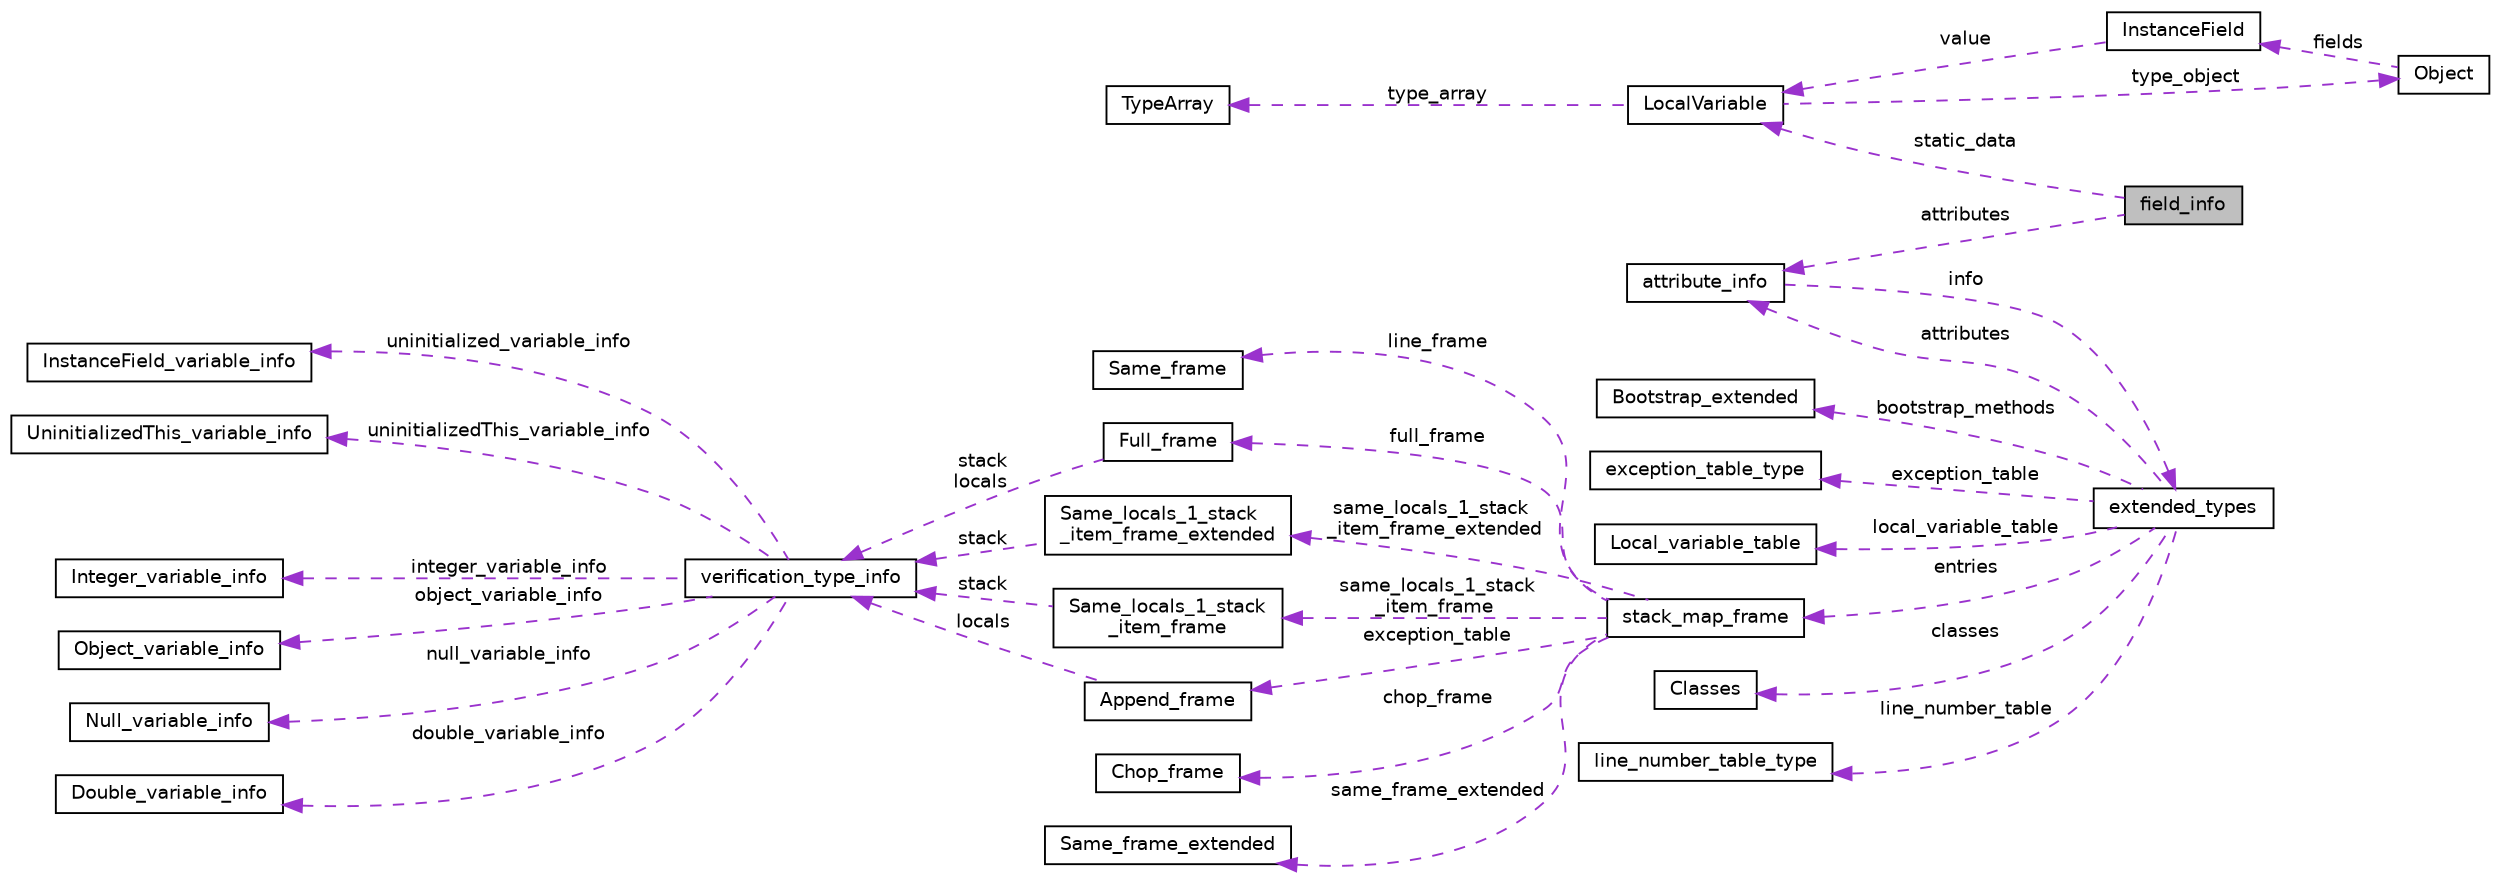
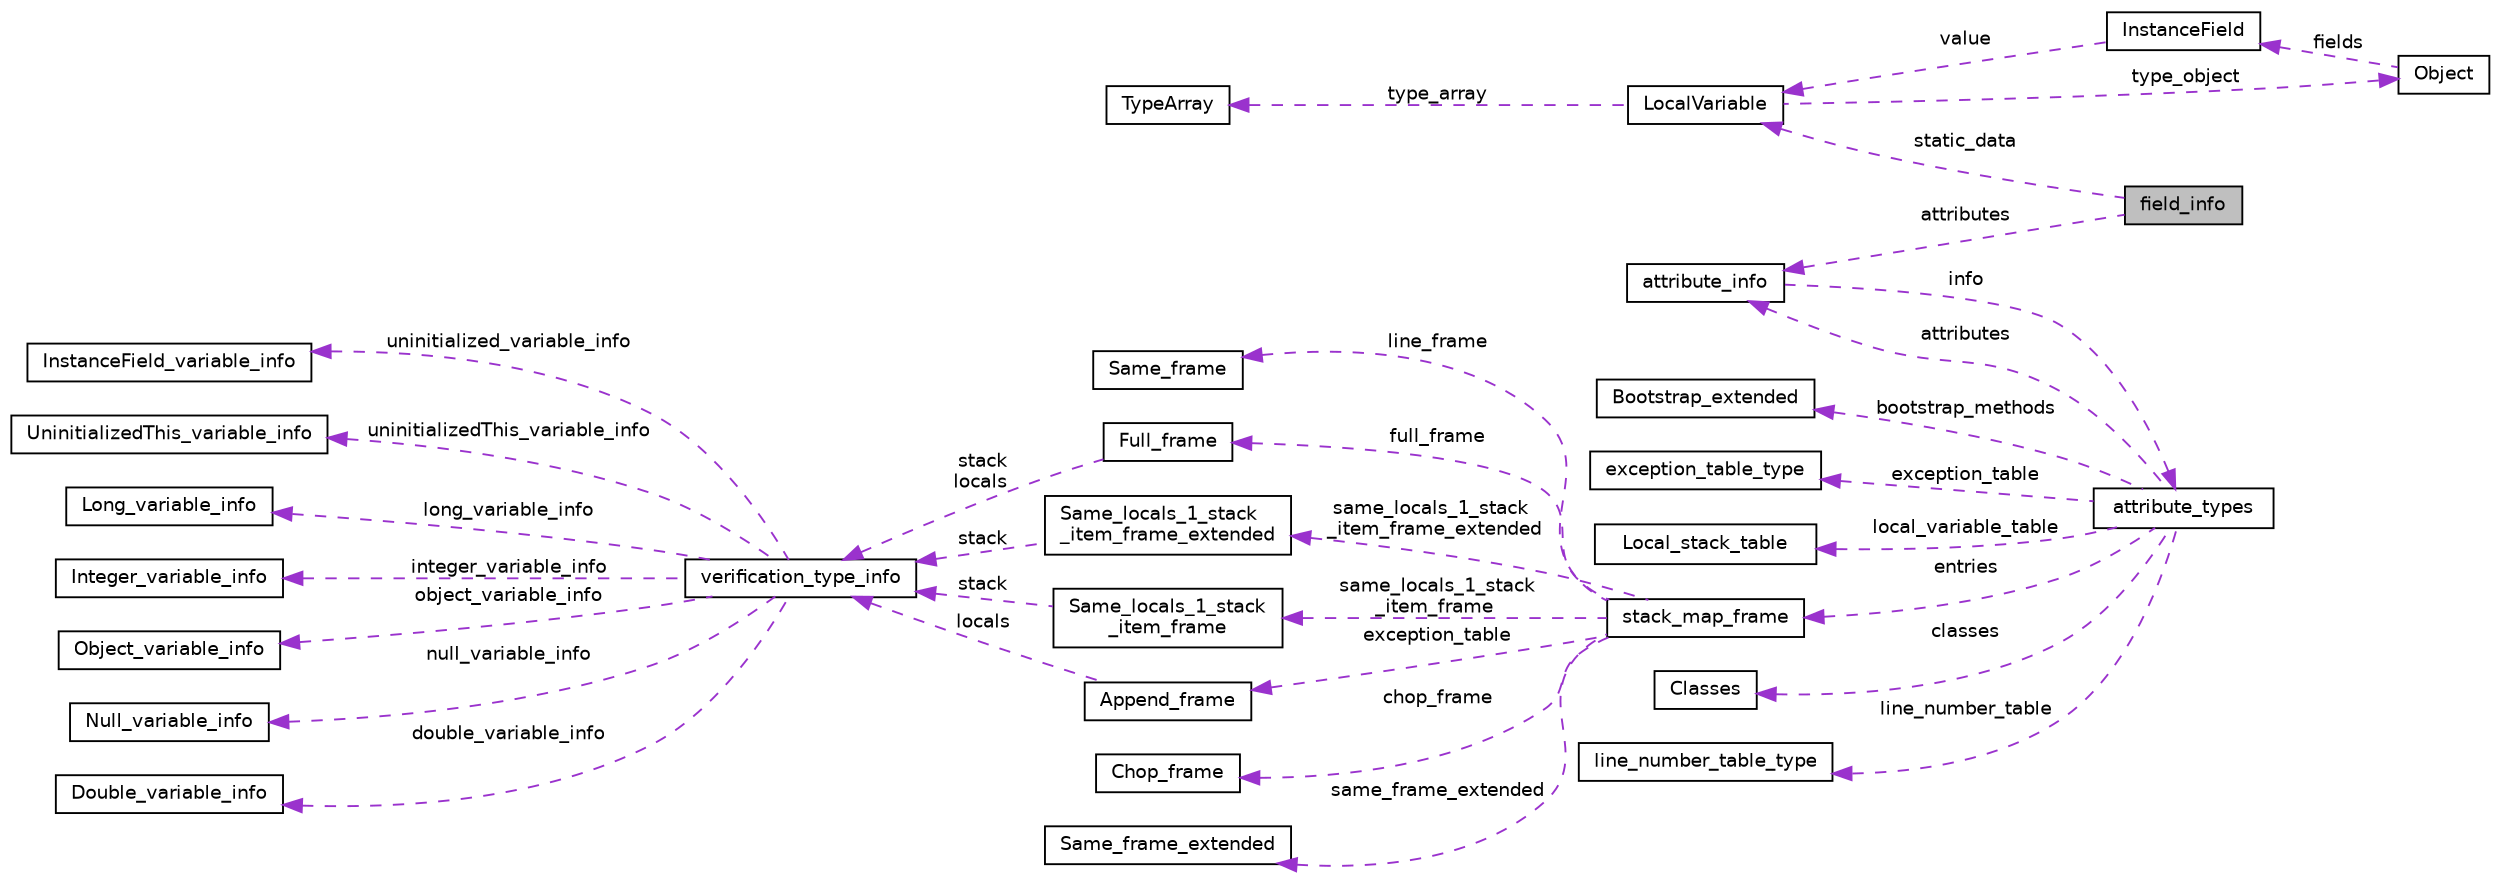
none -> (169, 506)
(2184, 508) -> (2184, 508)
(1706, 544) -> (1706, 544)
